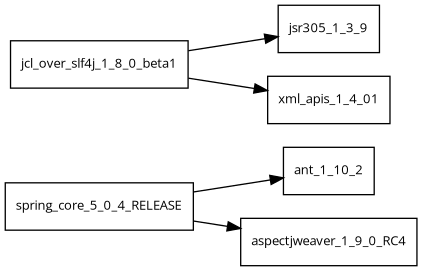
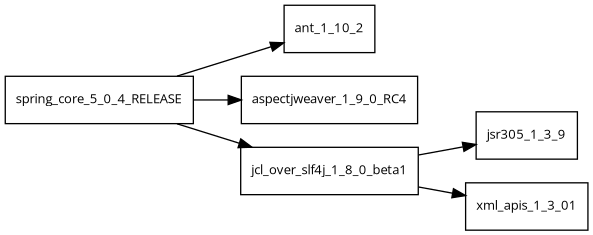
(329, 100) -> (527, 206)
none -> (208, 134)
